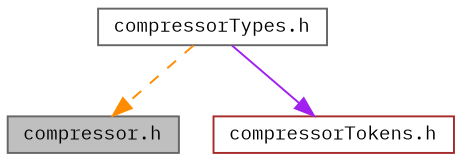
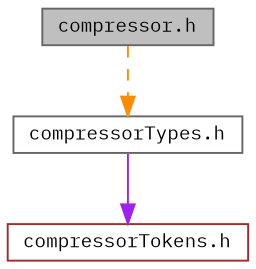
(161, 74) -> (128, 71)
